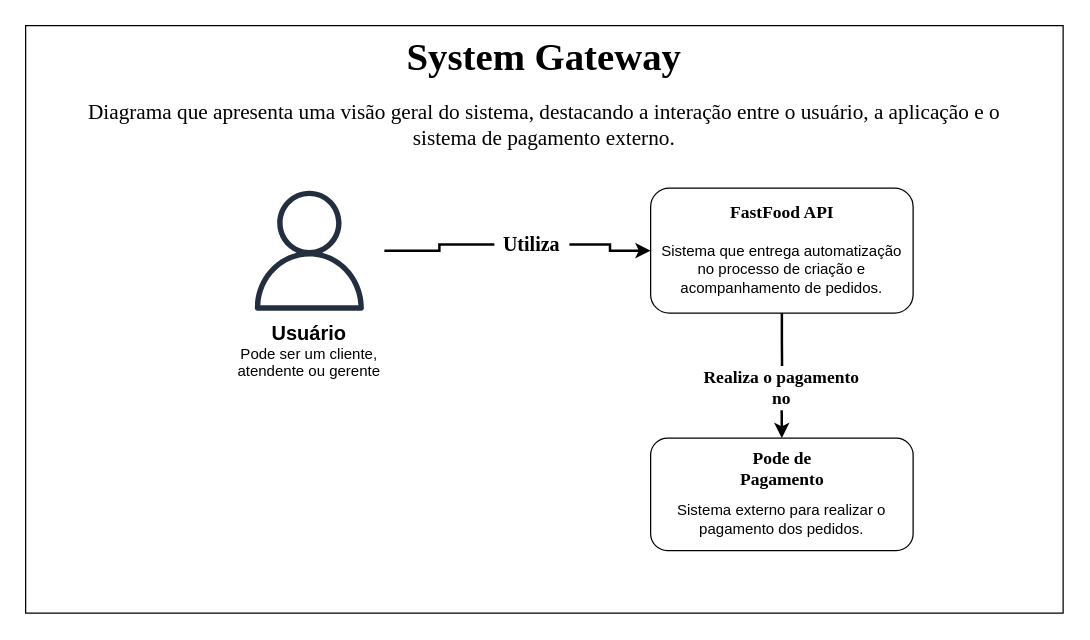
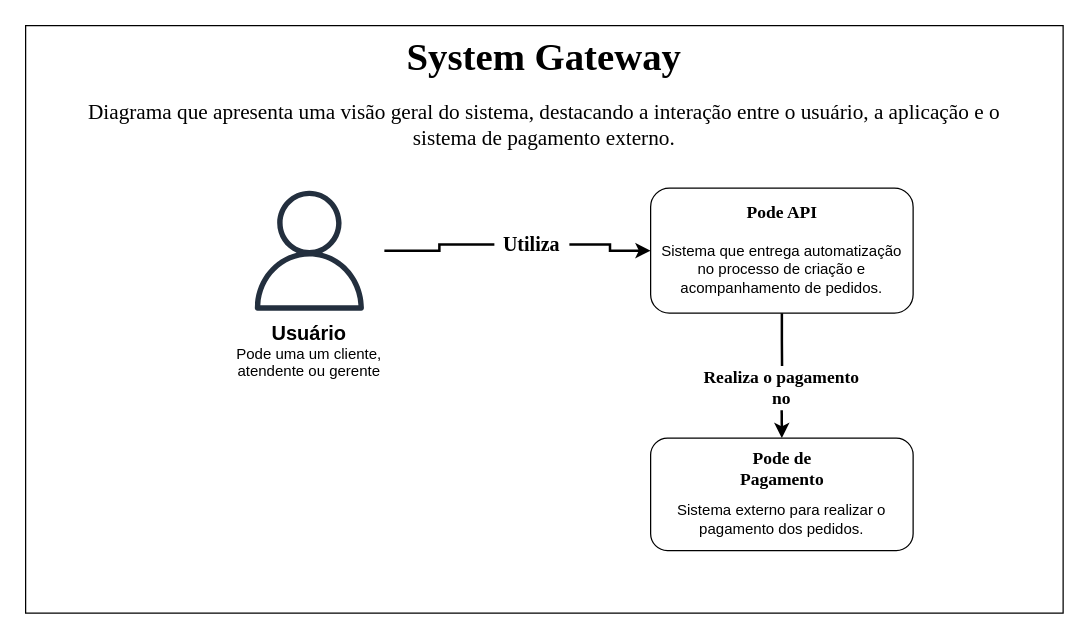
(783, 213) -> (783, 213)
(309, 351) -> (309, 351)
